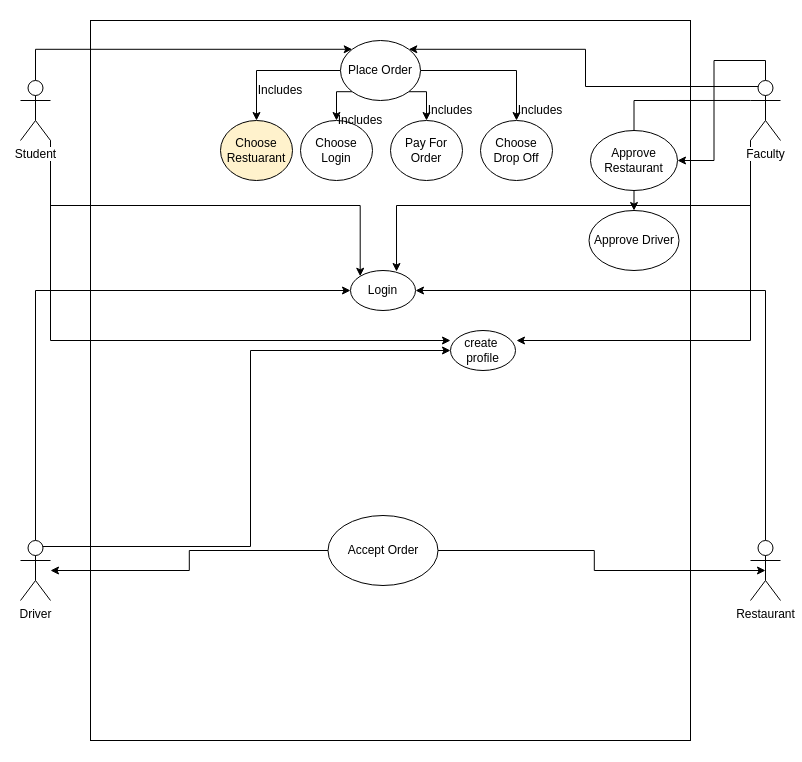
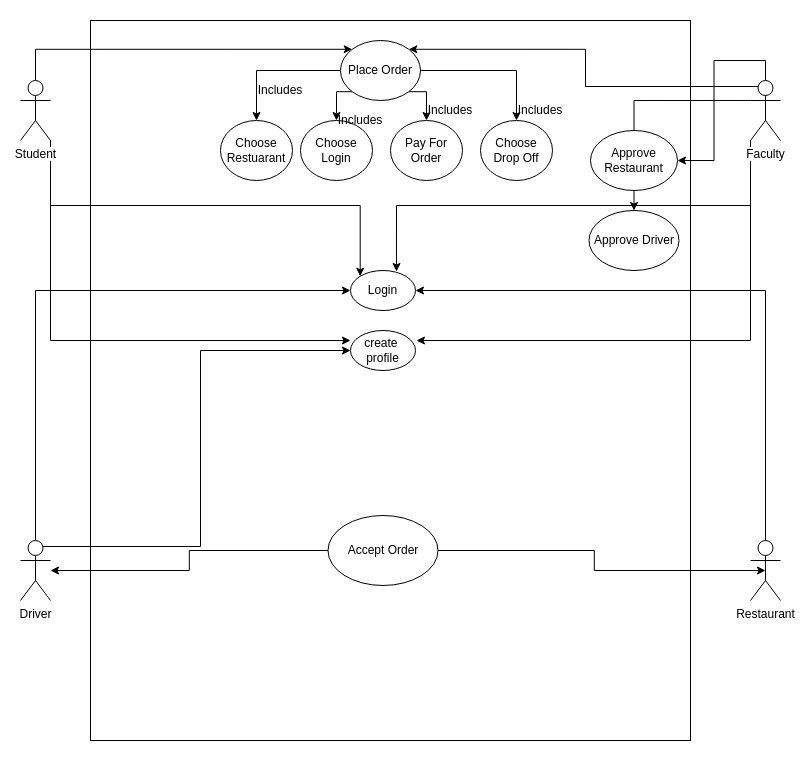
(257, 151) -> (257, 151)
(483, 351) -> (383, 351)
